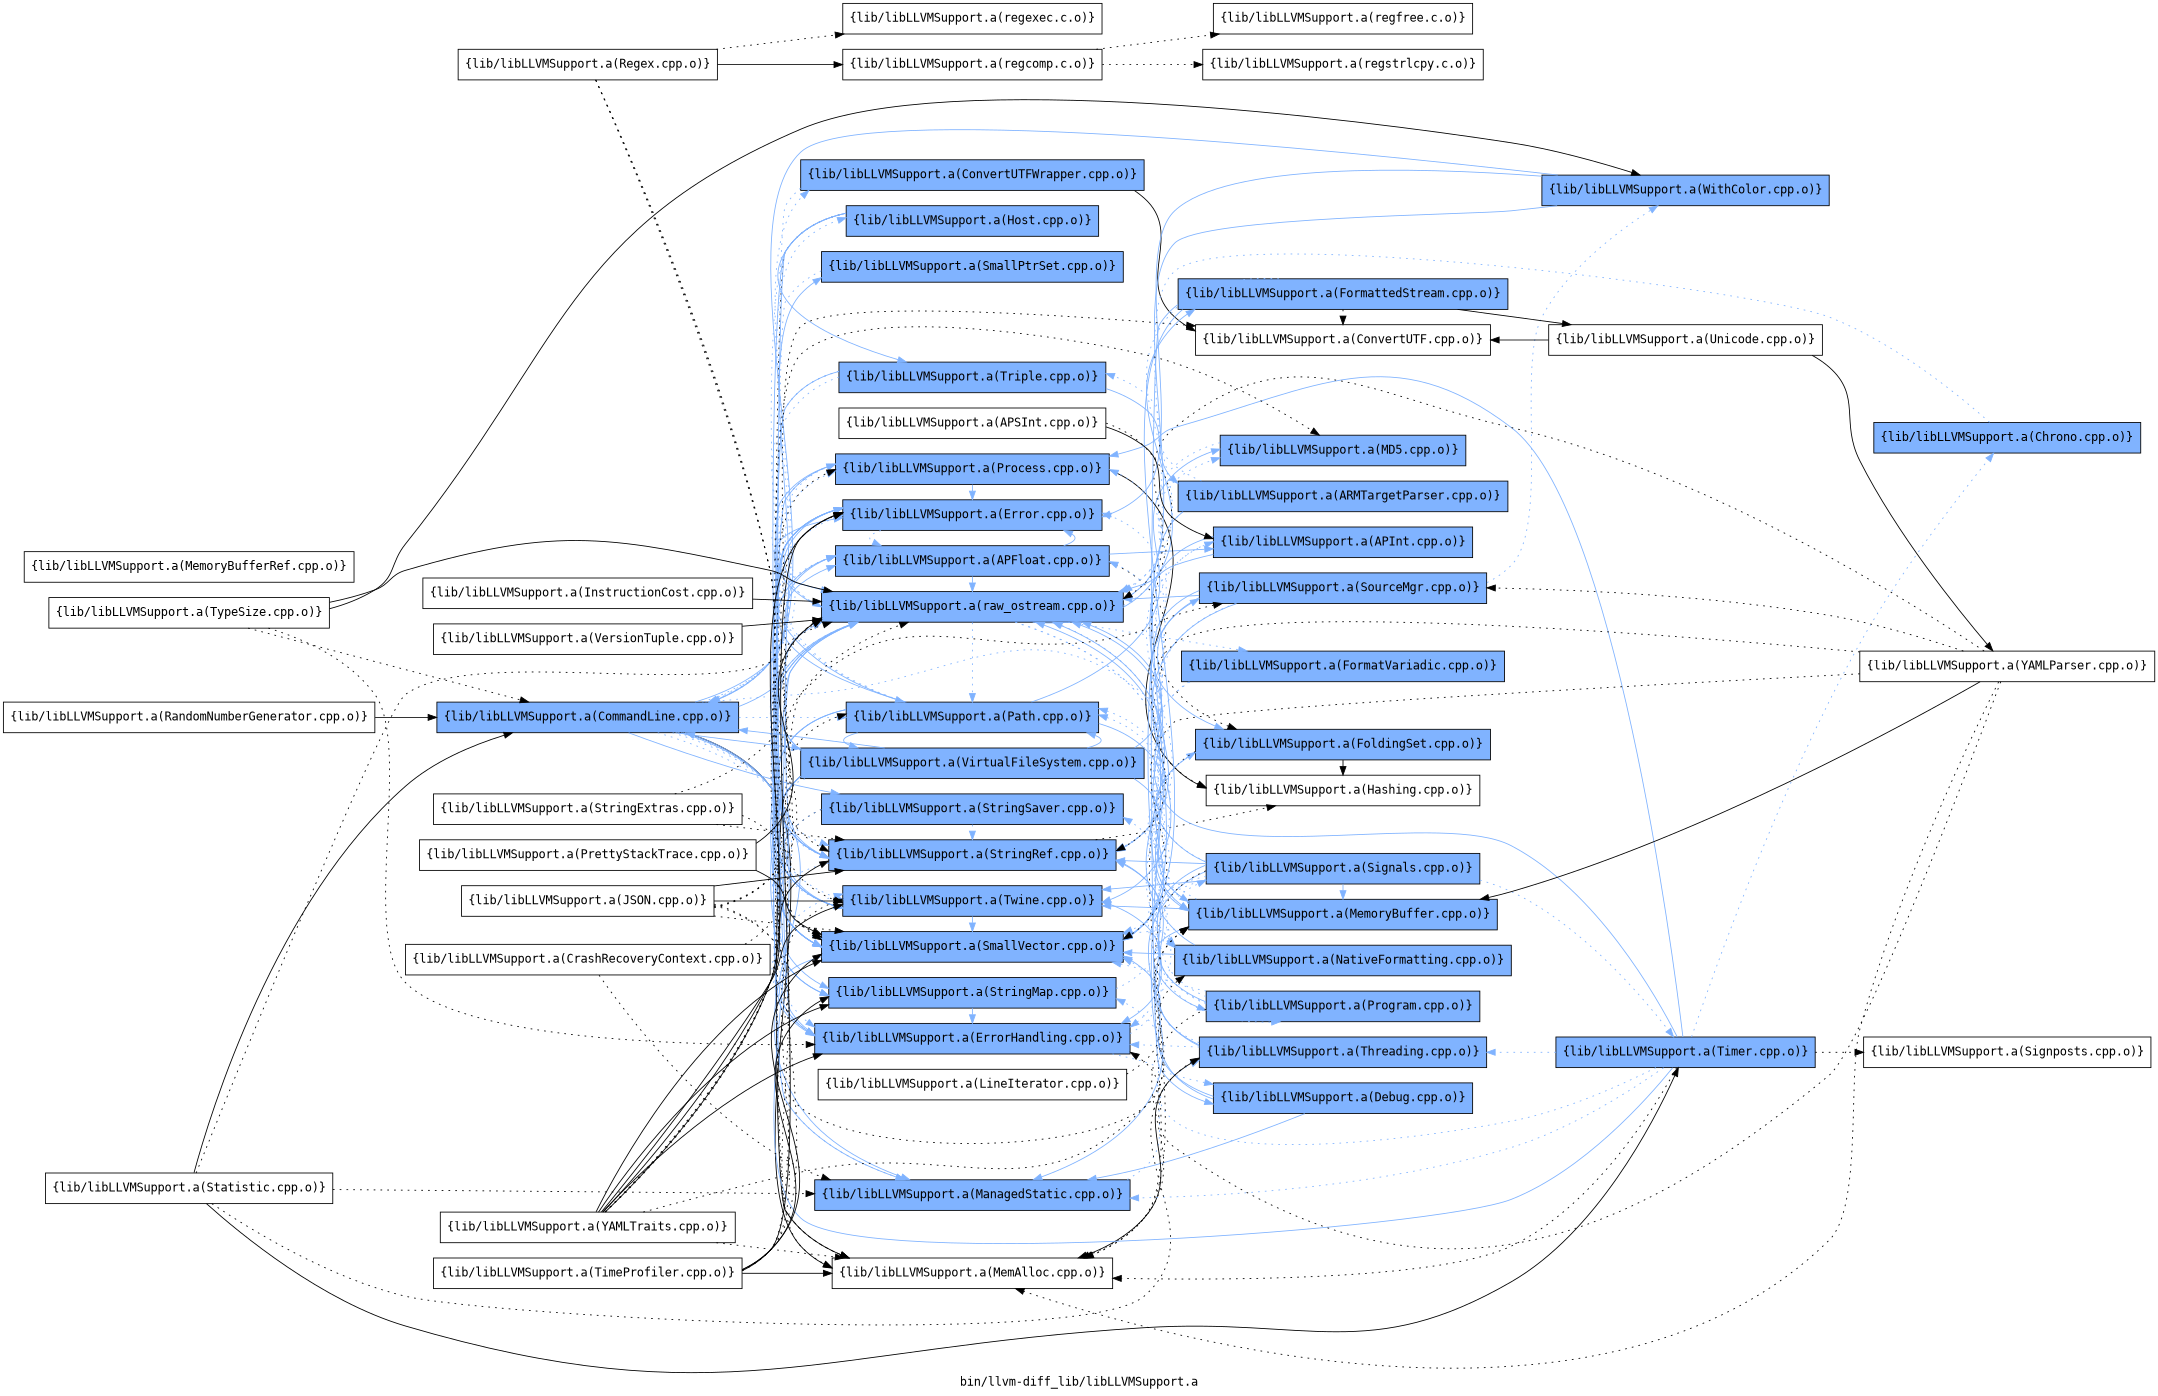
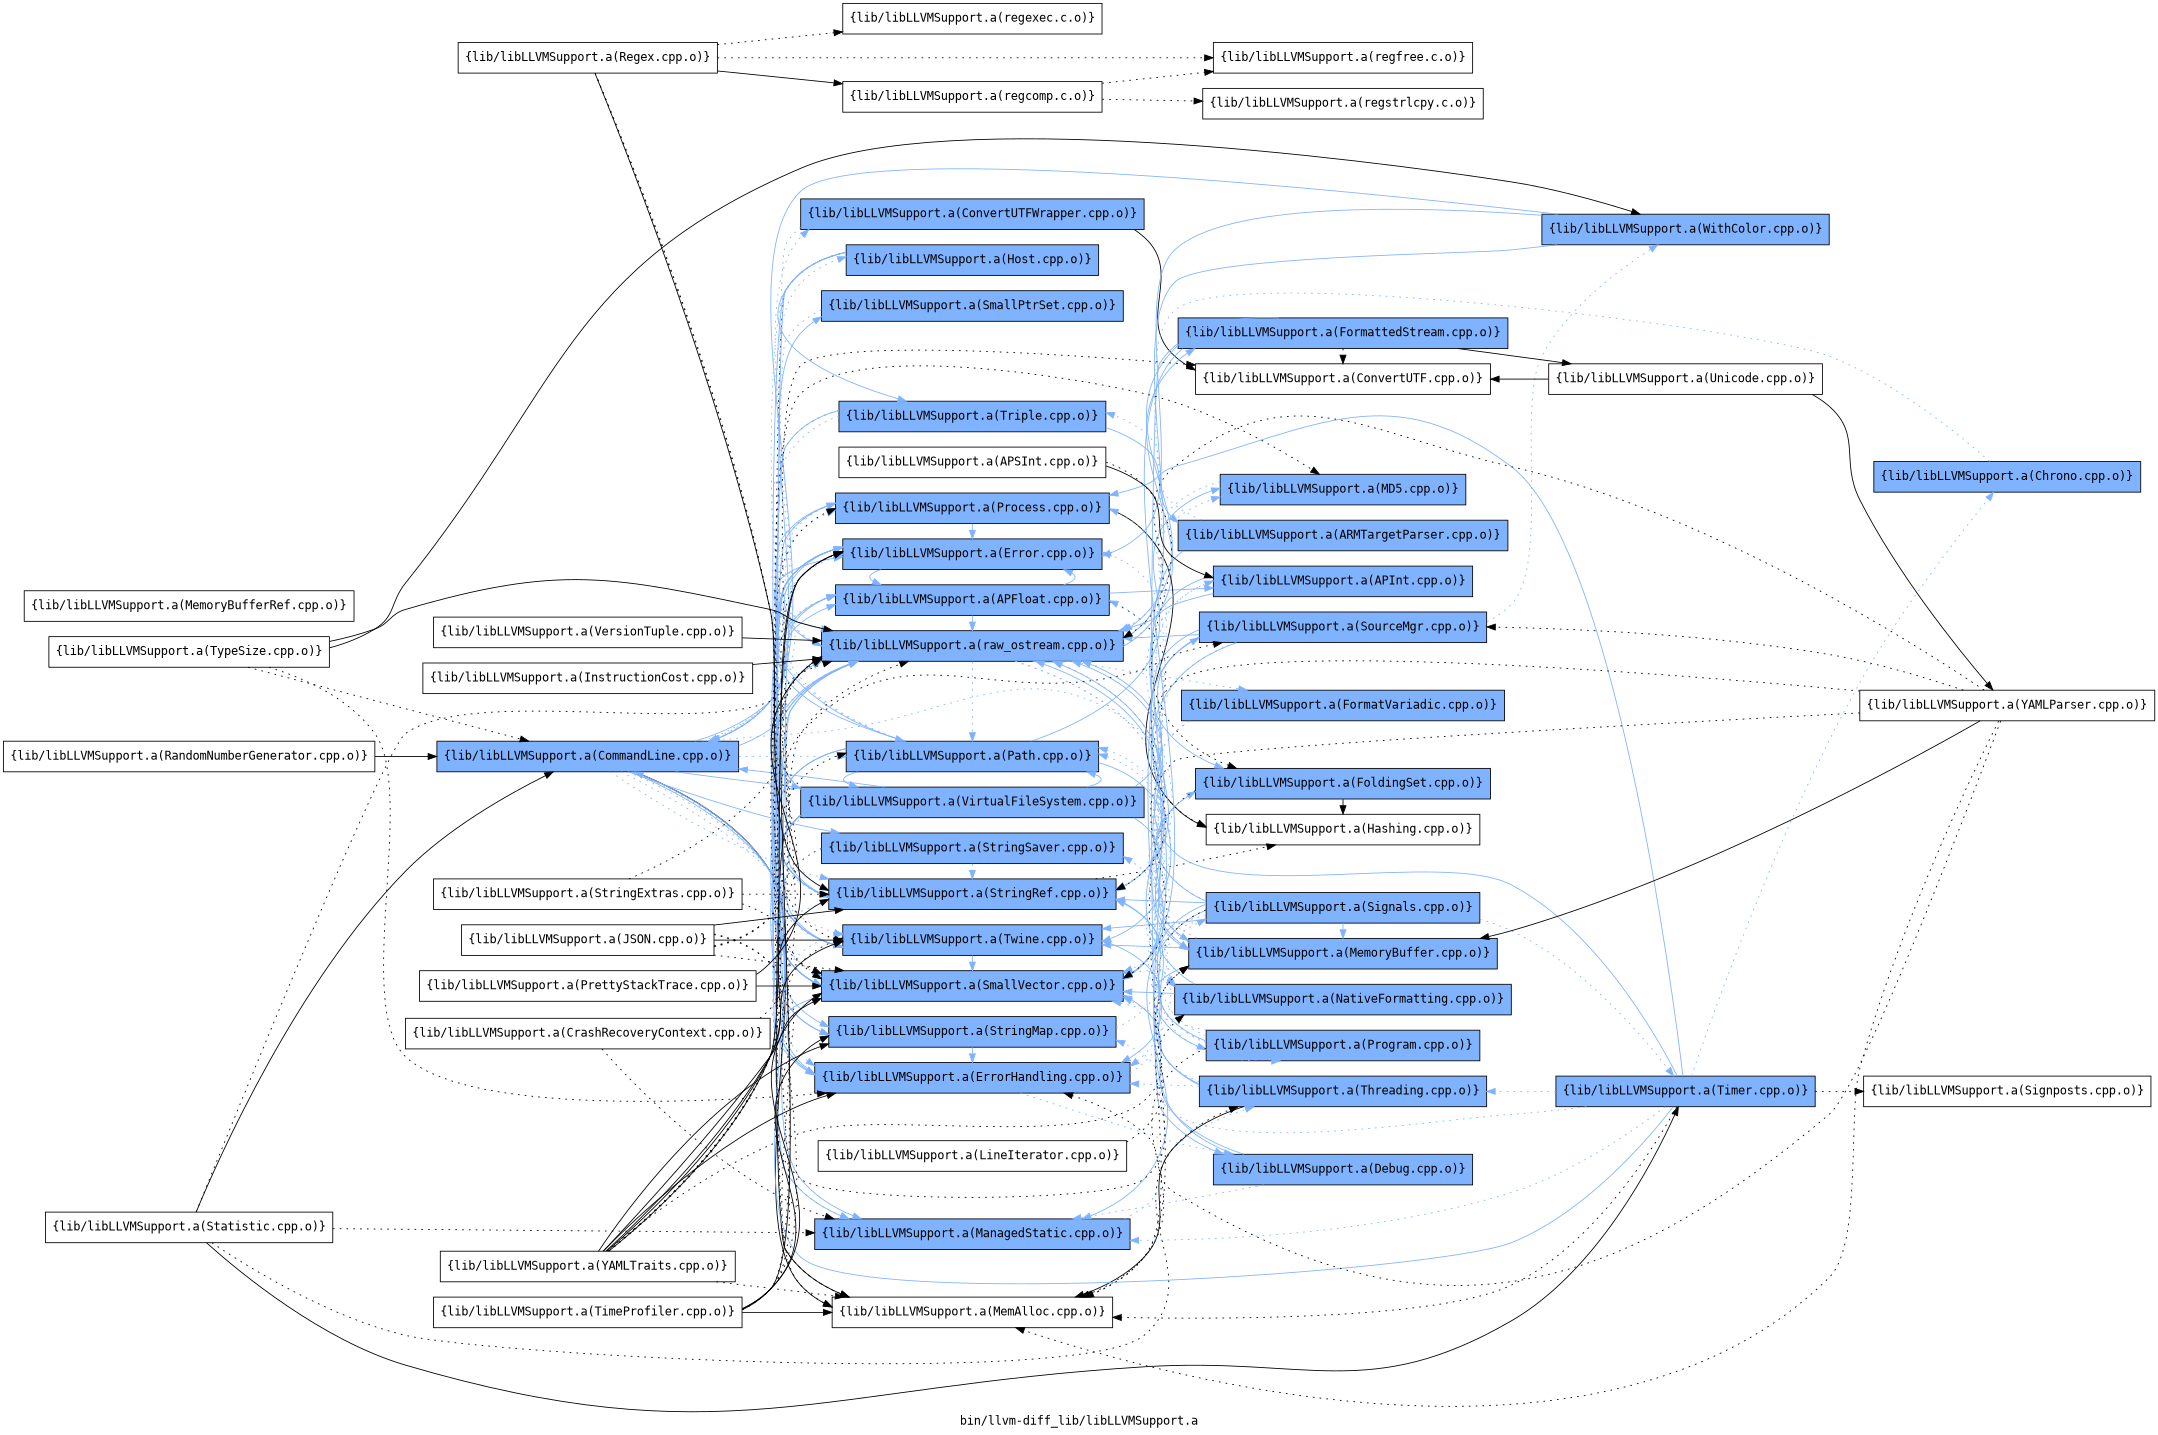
none -> (961, 58)
(1149, 397) -> (1149, 436)
(740, 460) -> (736, 478)
(872, 535) -> (872, 574)
(1202, 1151) -> (1173, 1202)
